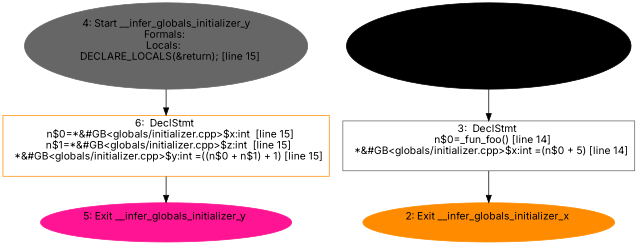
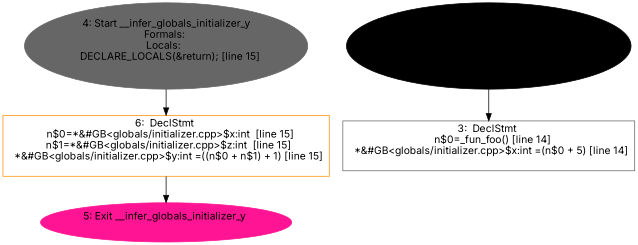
(489, 222) -> none
